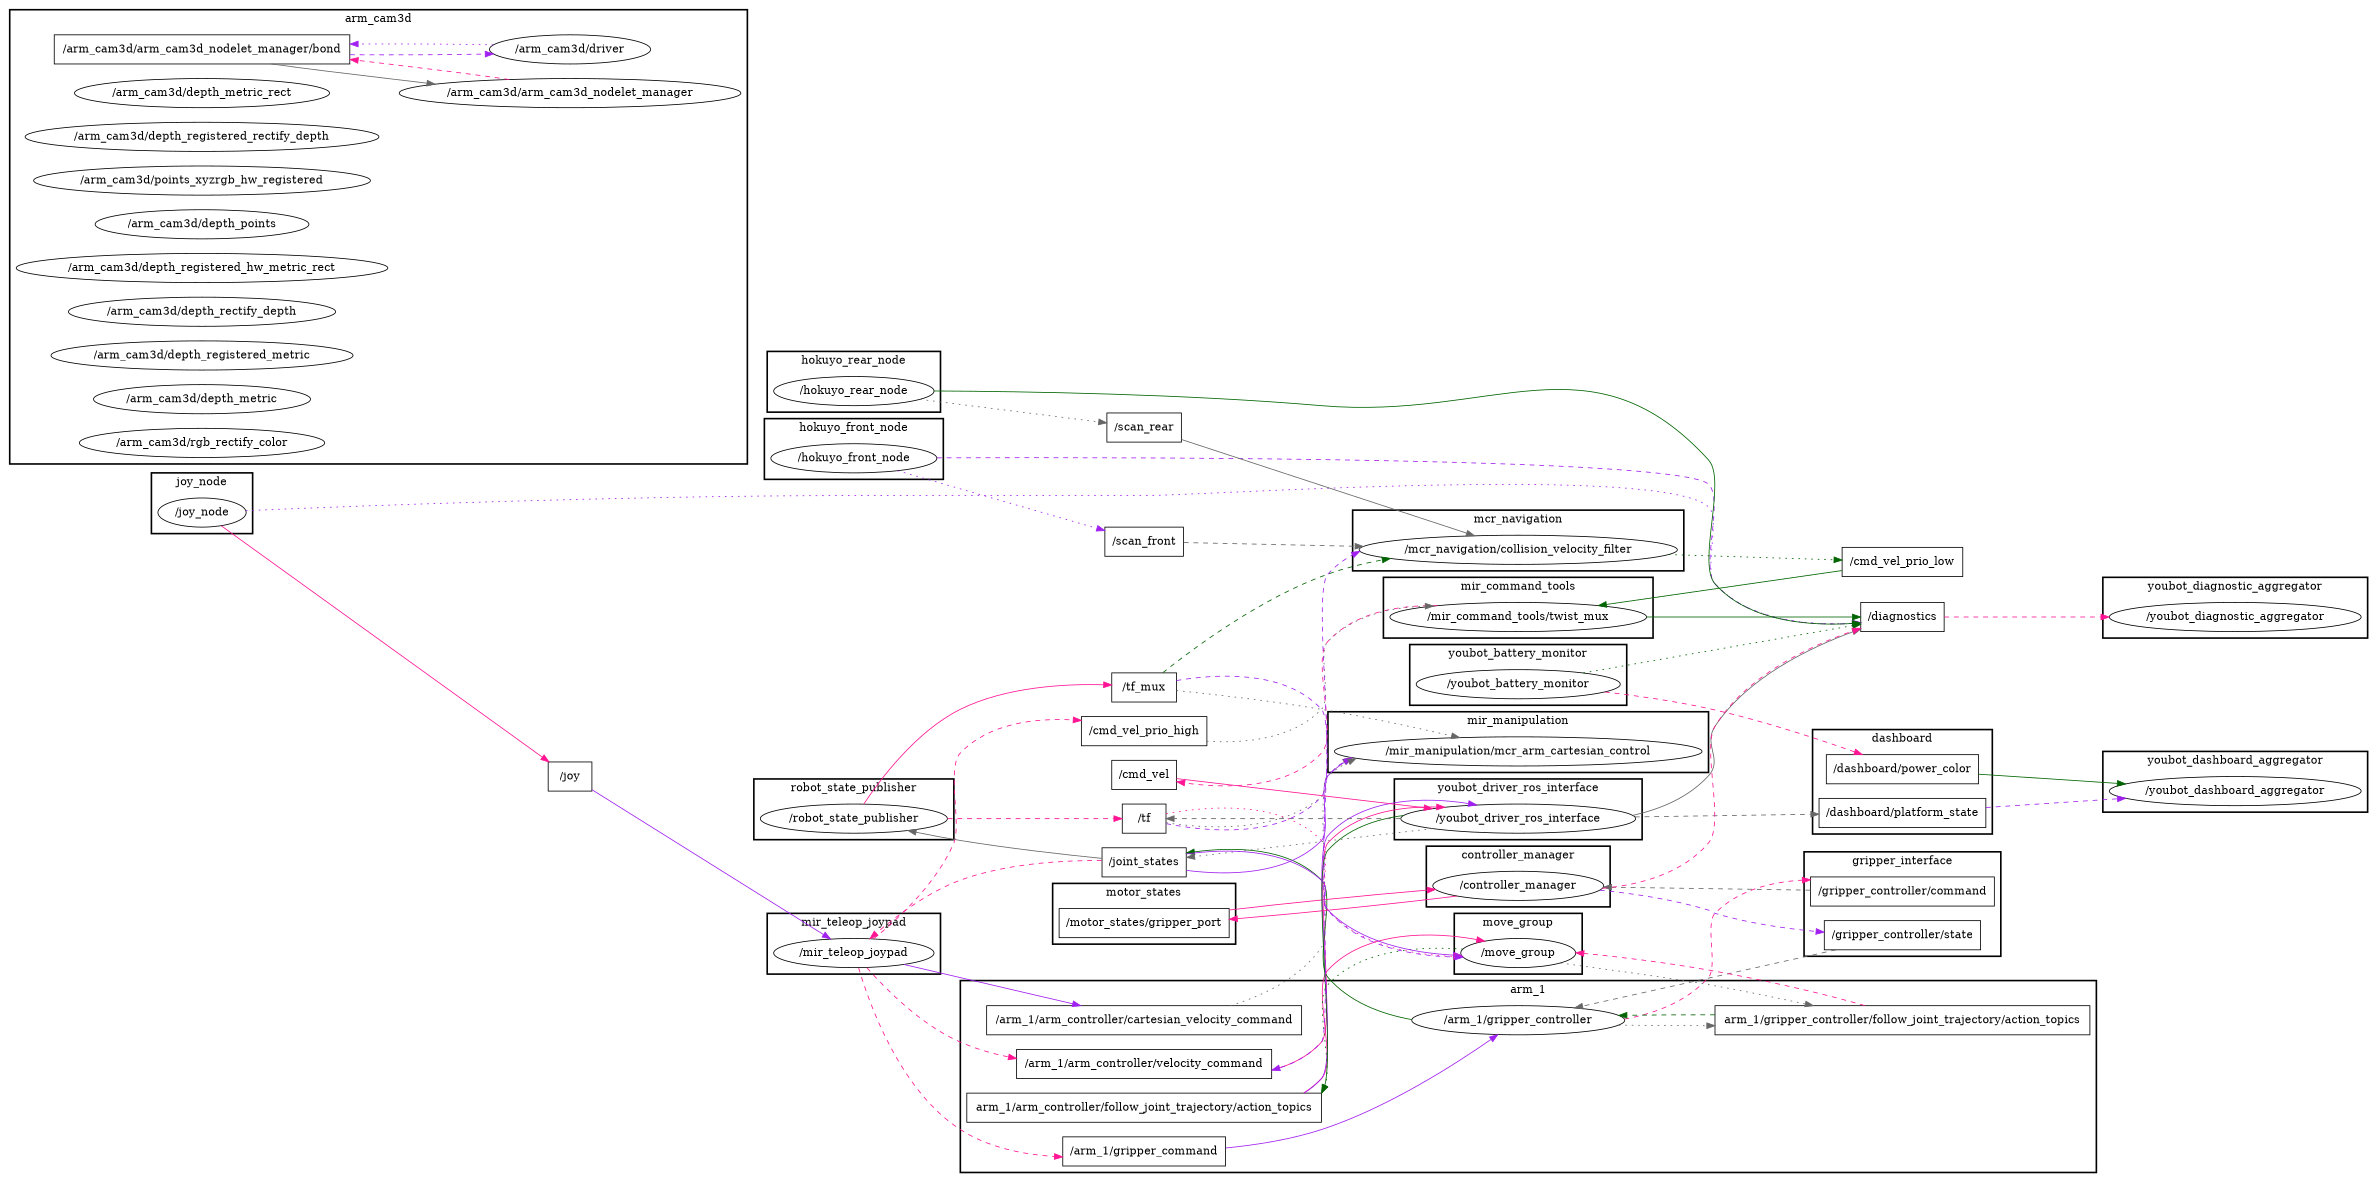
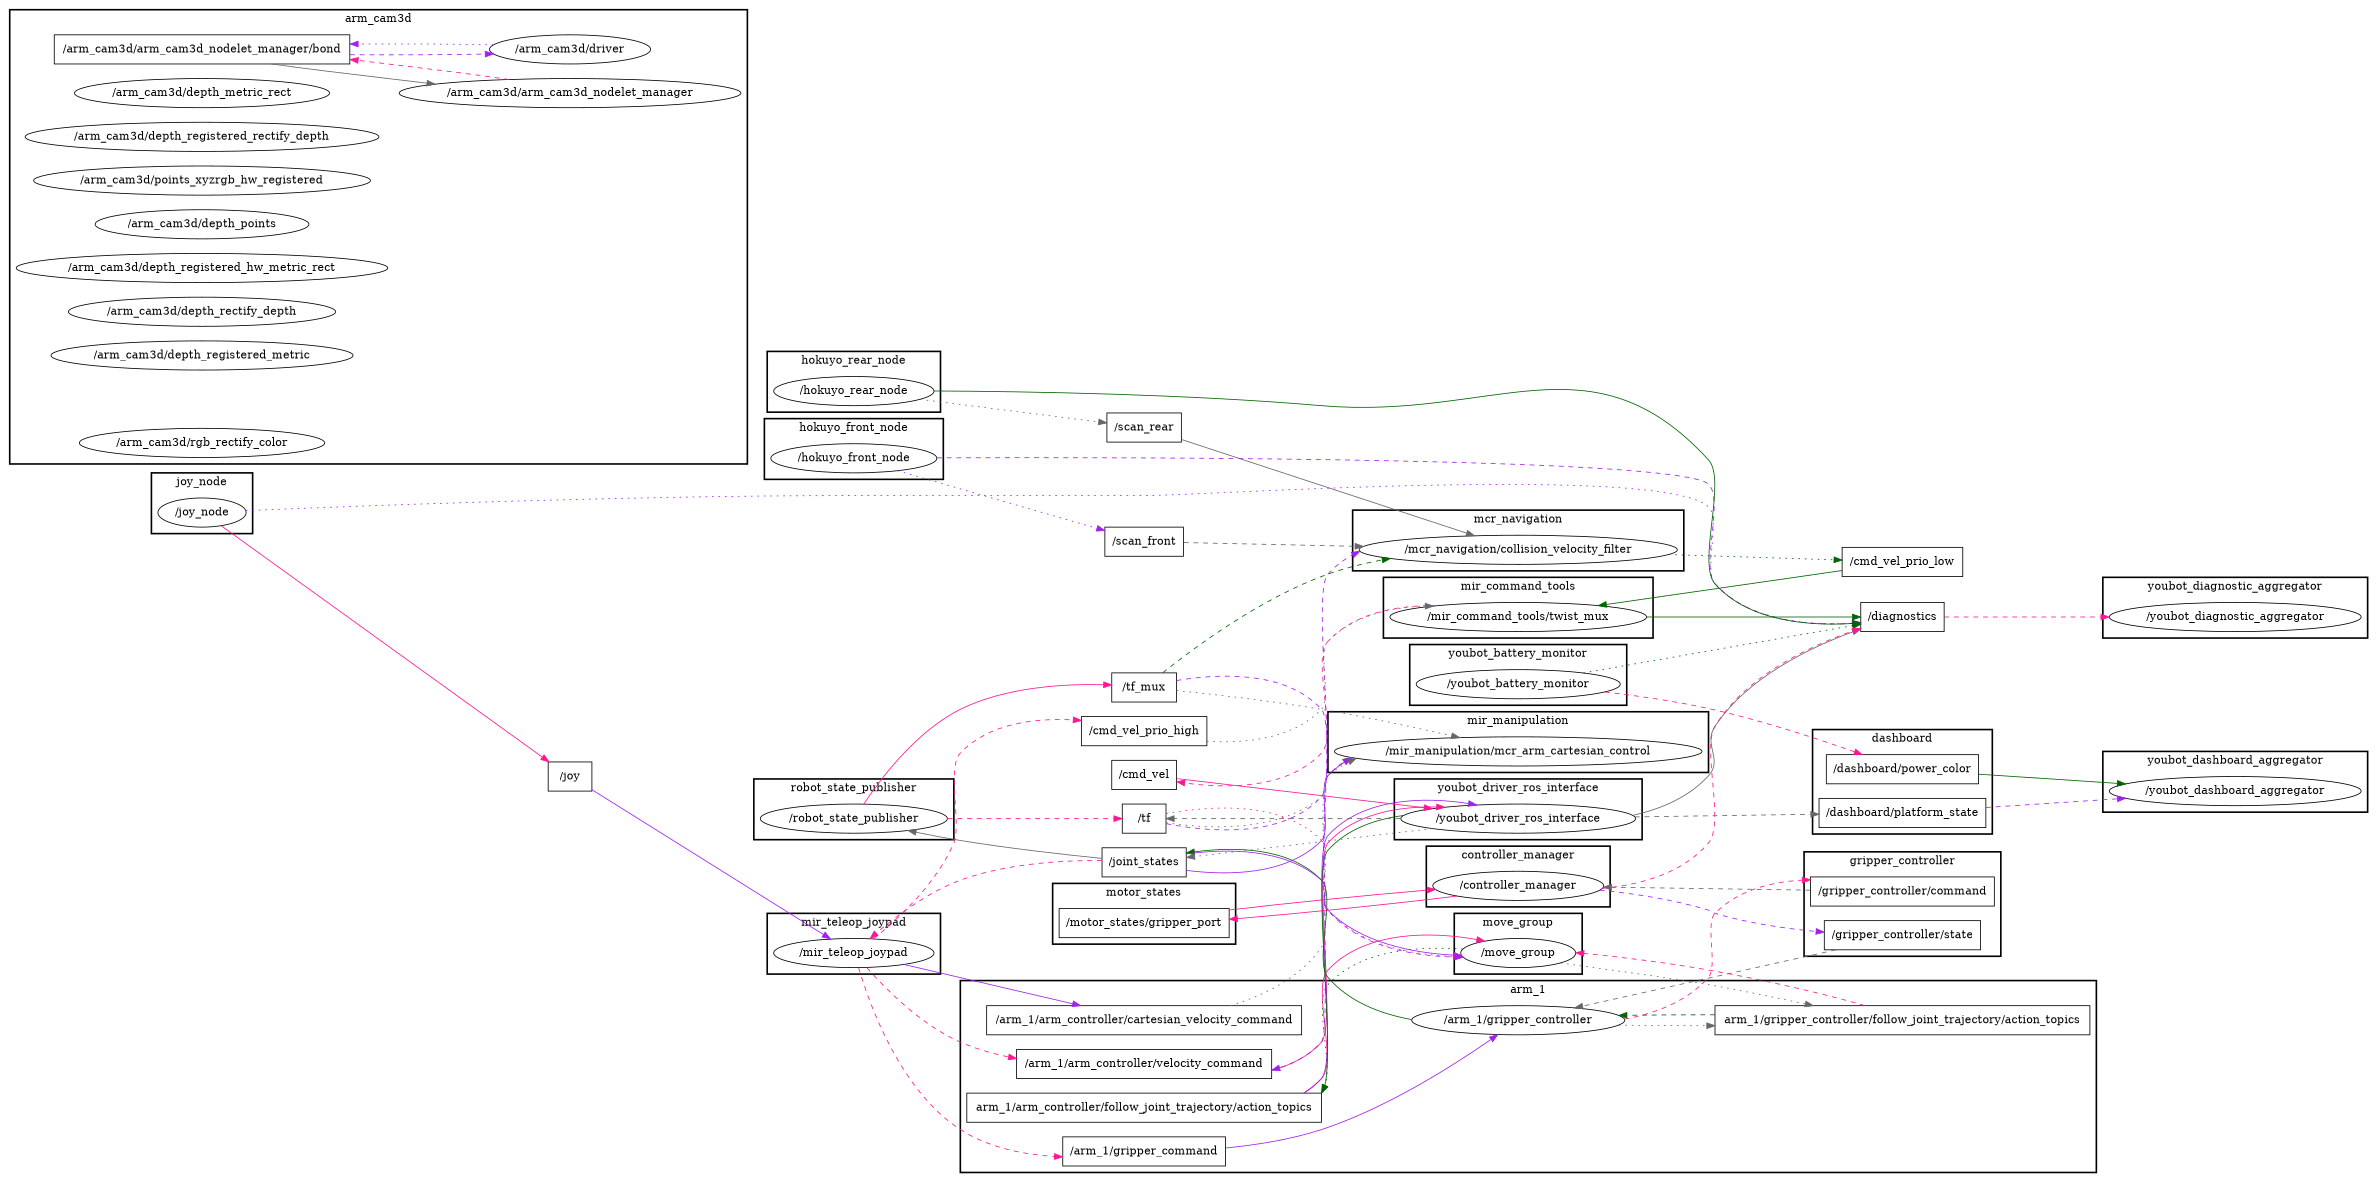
(202, 399) -> none
(1902, 861) -> (1902, 861)
